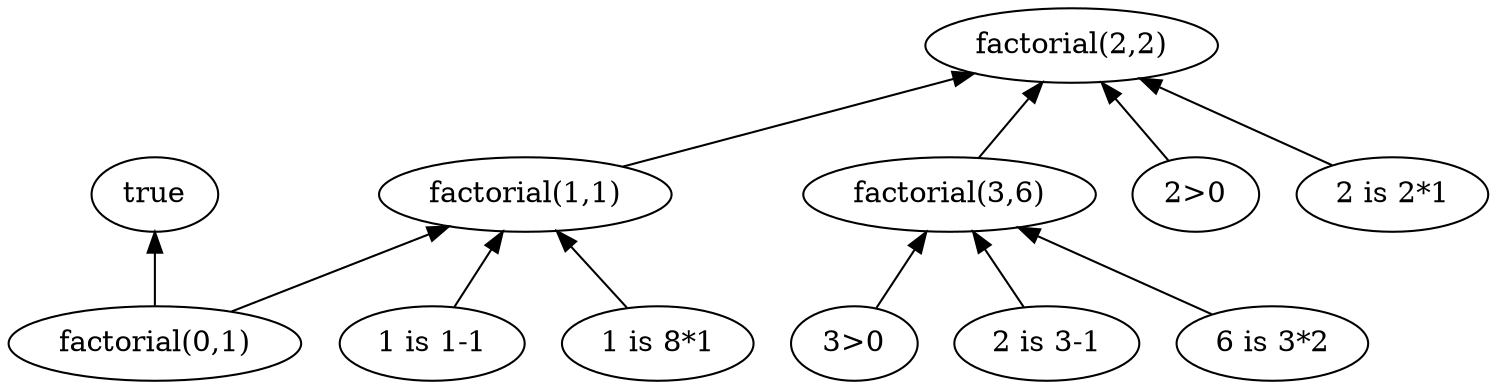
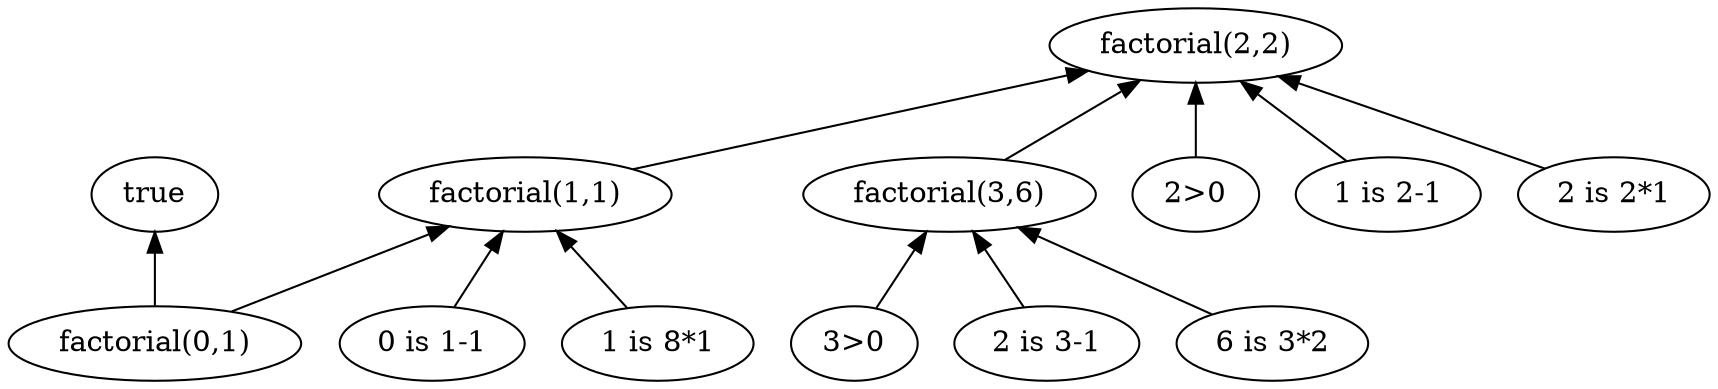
none -> (1388, 195)
(432, 344) -> (432, 344)
